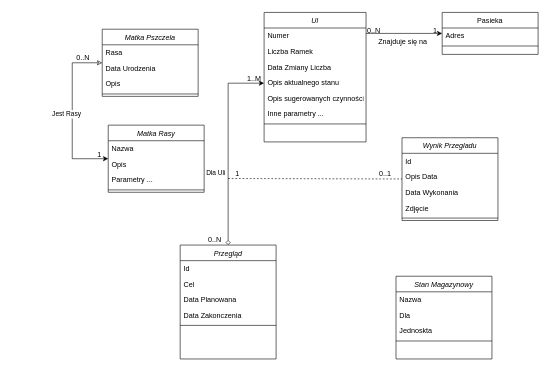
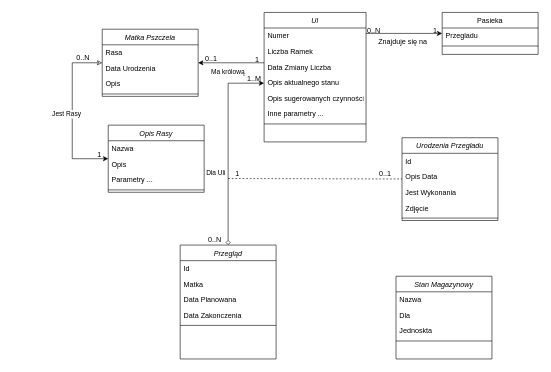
(456, 36) -> (463, 36)
none -> (256, 63)
(156, 133) -> (156, 133)
(450, 146) -> (450, 146)
(432, 193) -> (432, 193)
(189, 284) -> (194, 284)
